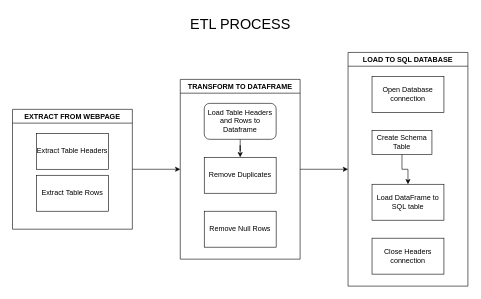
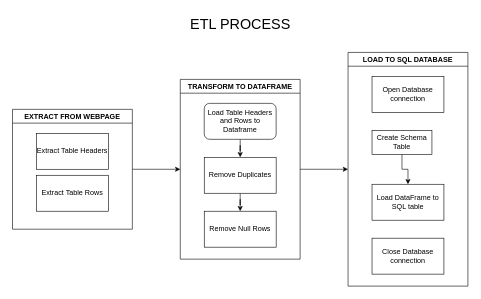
none -> (240, 203)
(408, 257) -> (408, 257)
